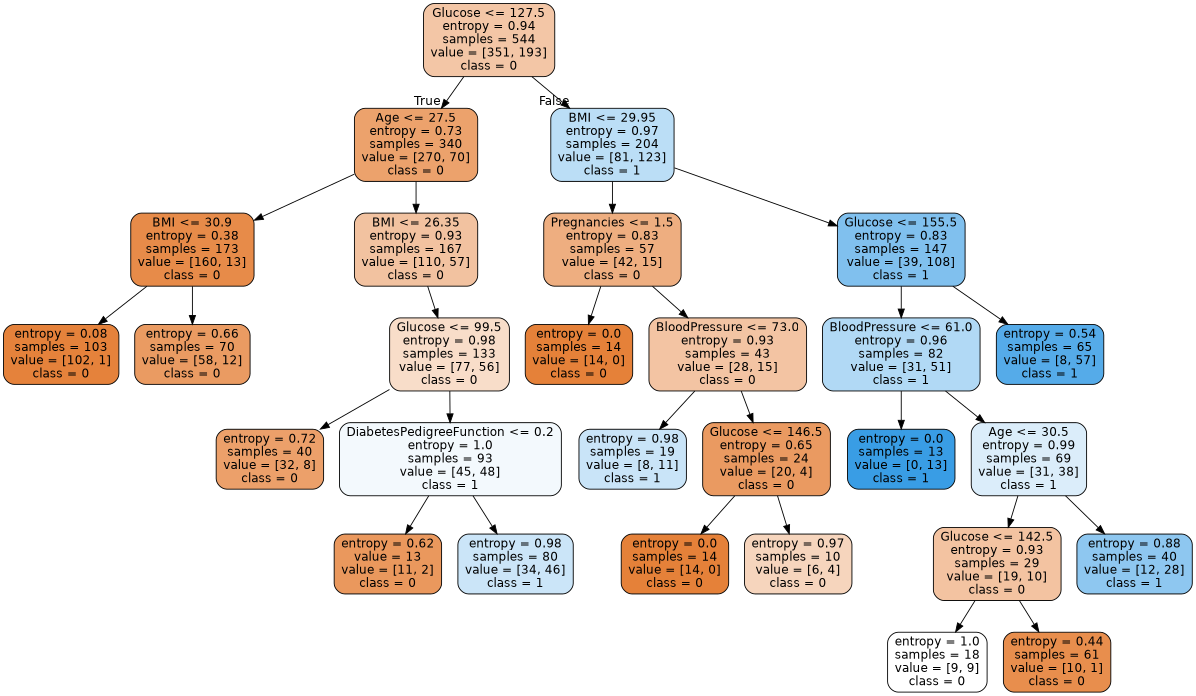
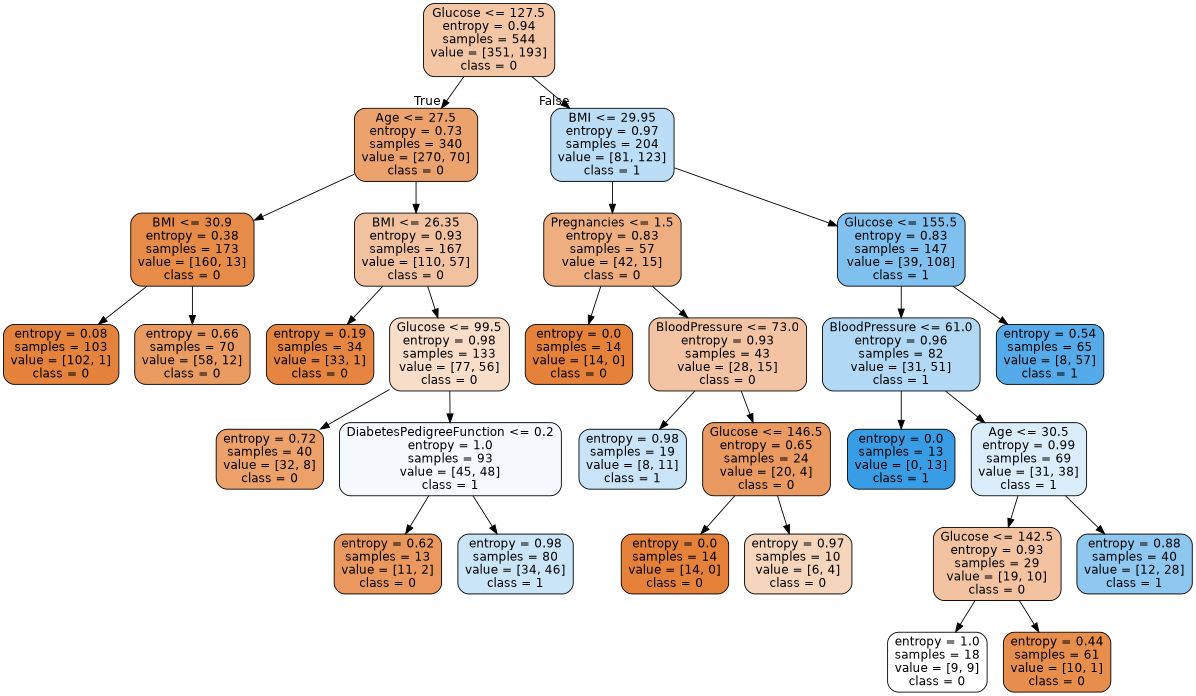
none -> (320, 354)
(388, 564) -> (388, 564)
